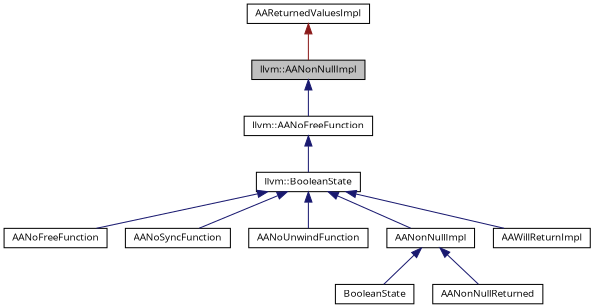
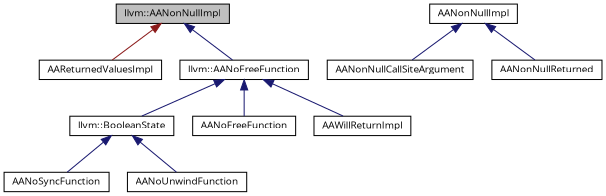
(308, 47) -> (133, 45)
(177, 211) -> (244, 103)
(430, 211) -> (308, 100)
(374, 212) -> none
(375, 294) -> (400, 70)
